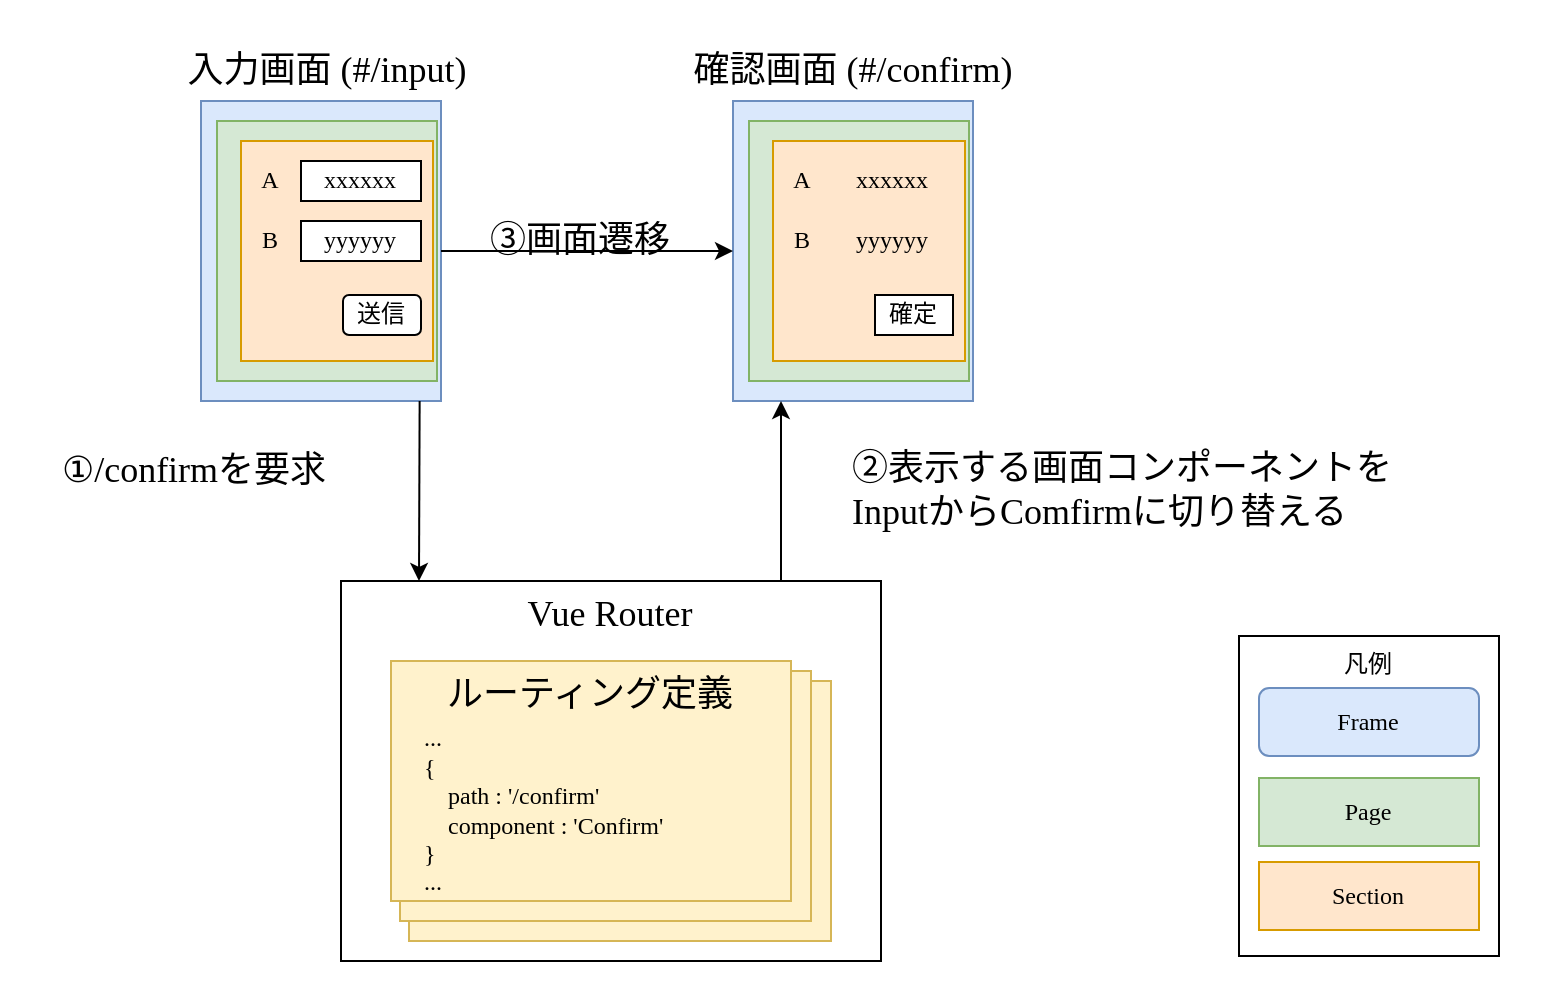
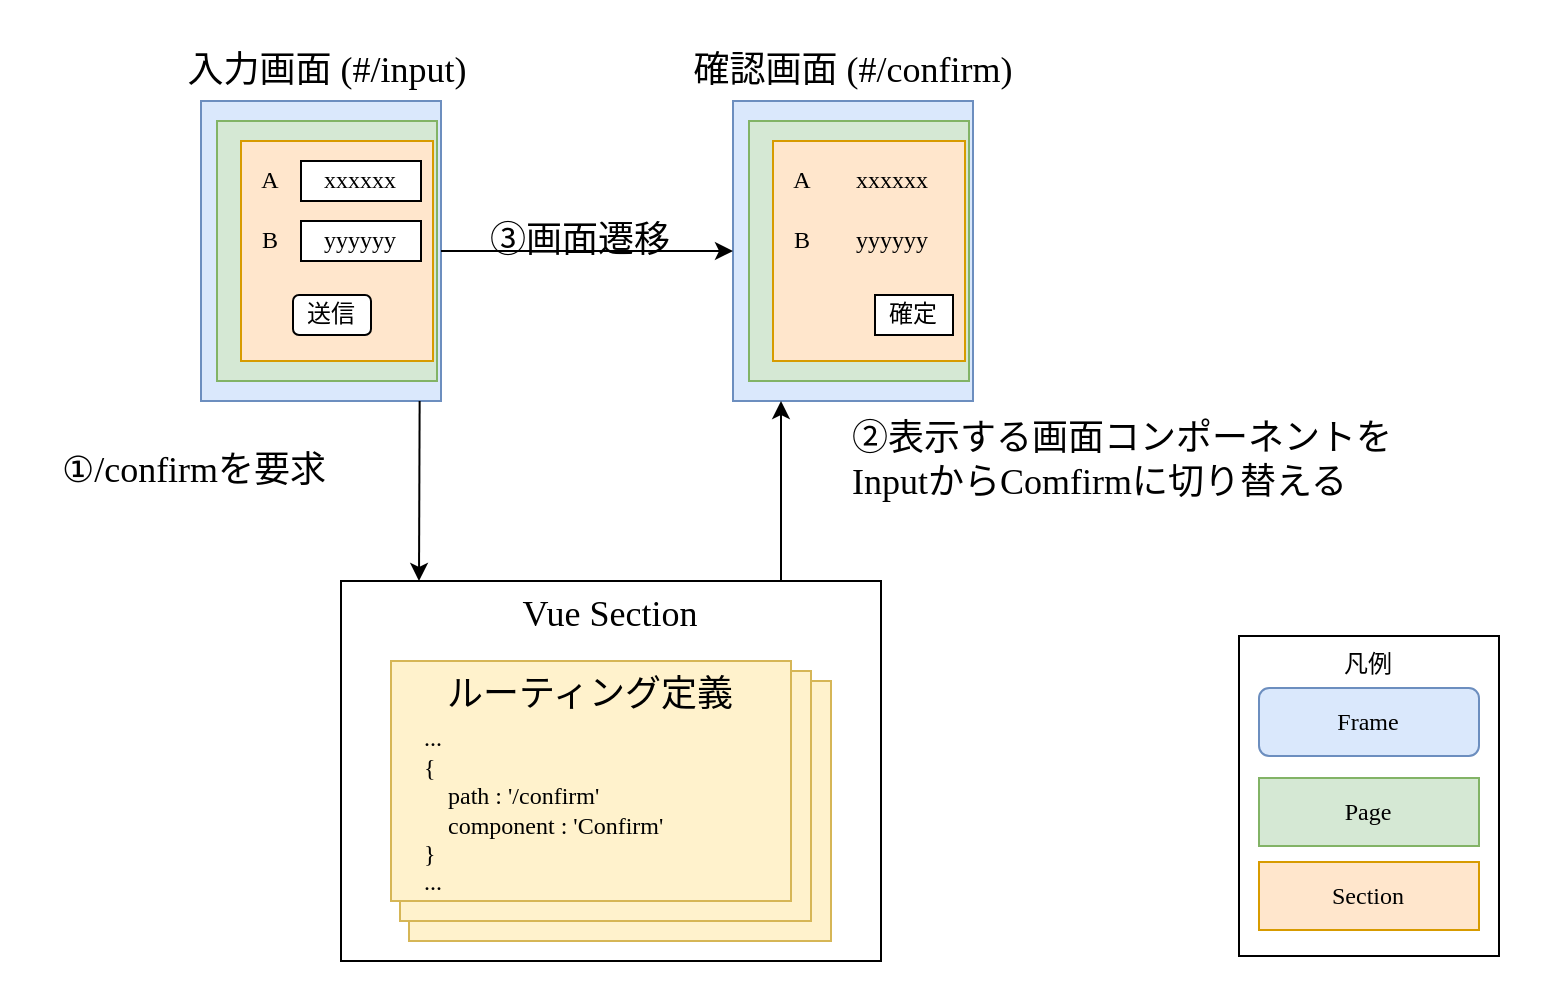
(382, 315) -> (332, 315)
(1123, 491) -> (1123, 461)
(611, 617) -> (611, 617)
